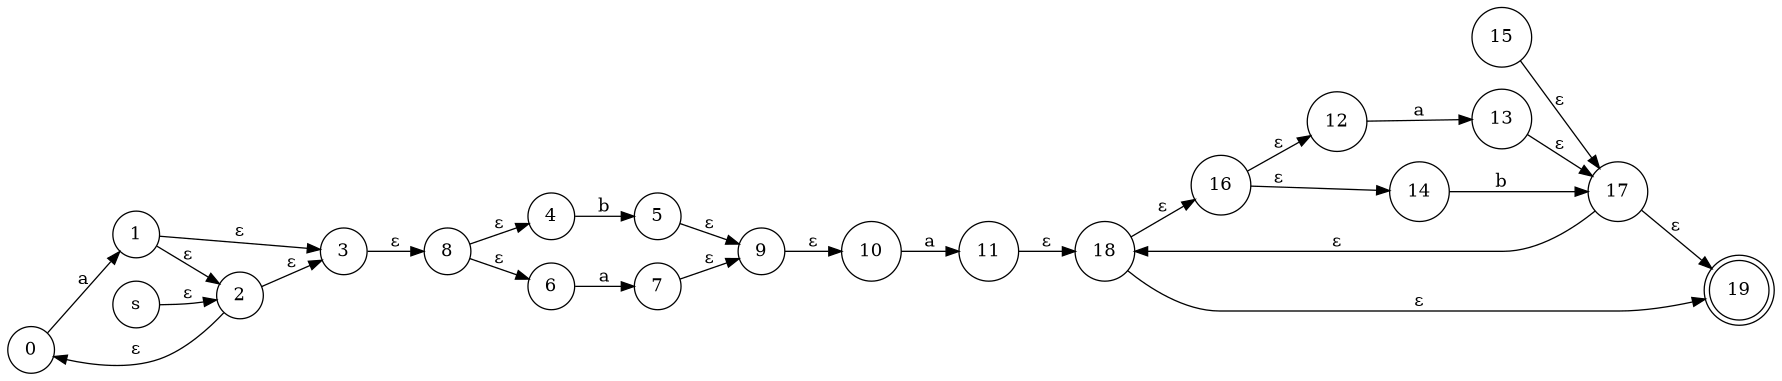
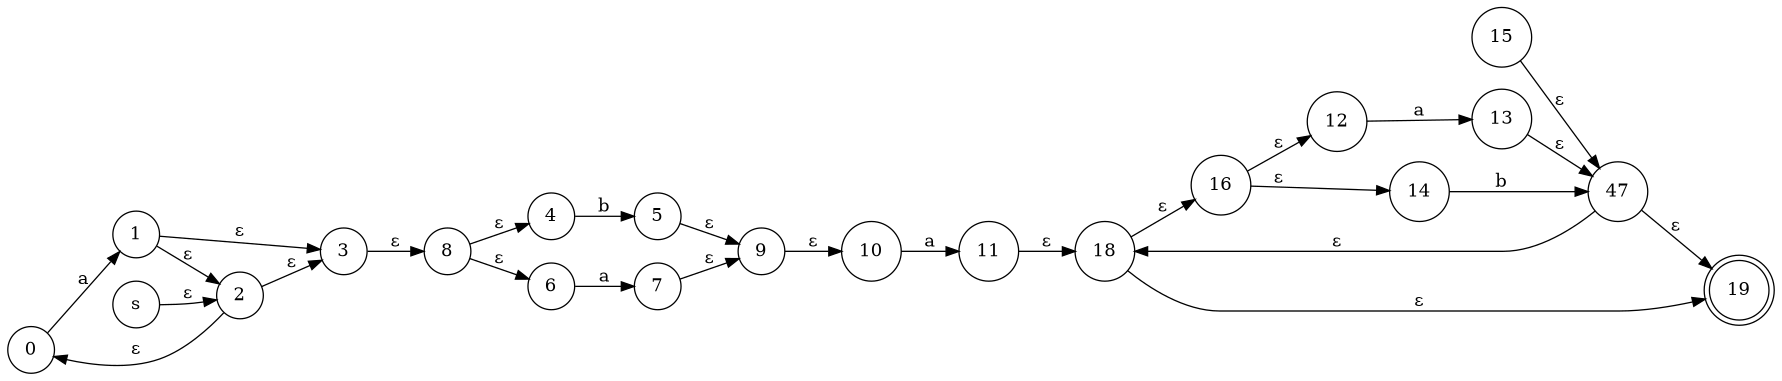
(1618, 192) -> (1618, 192)
